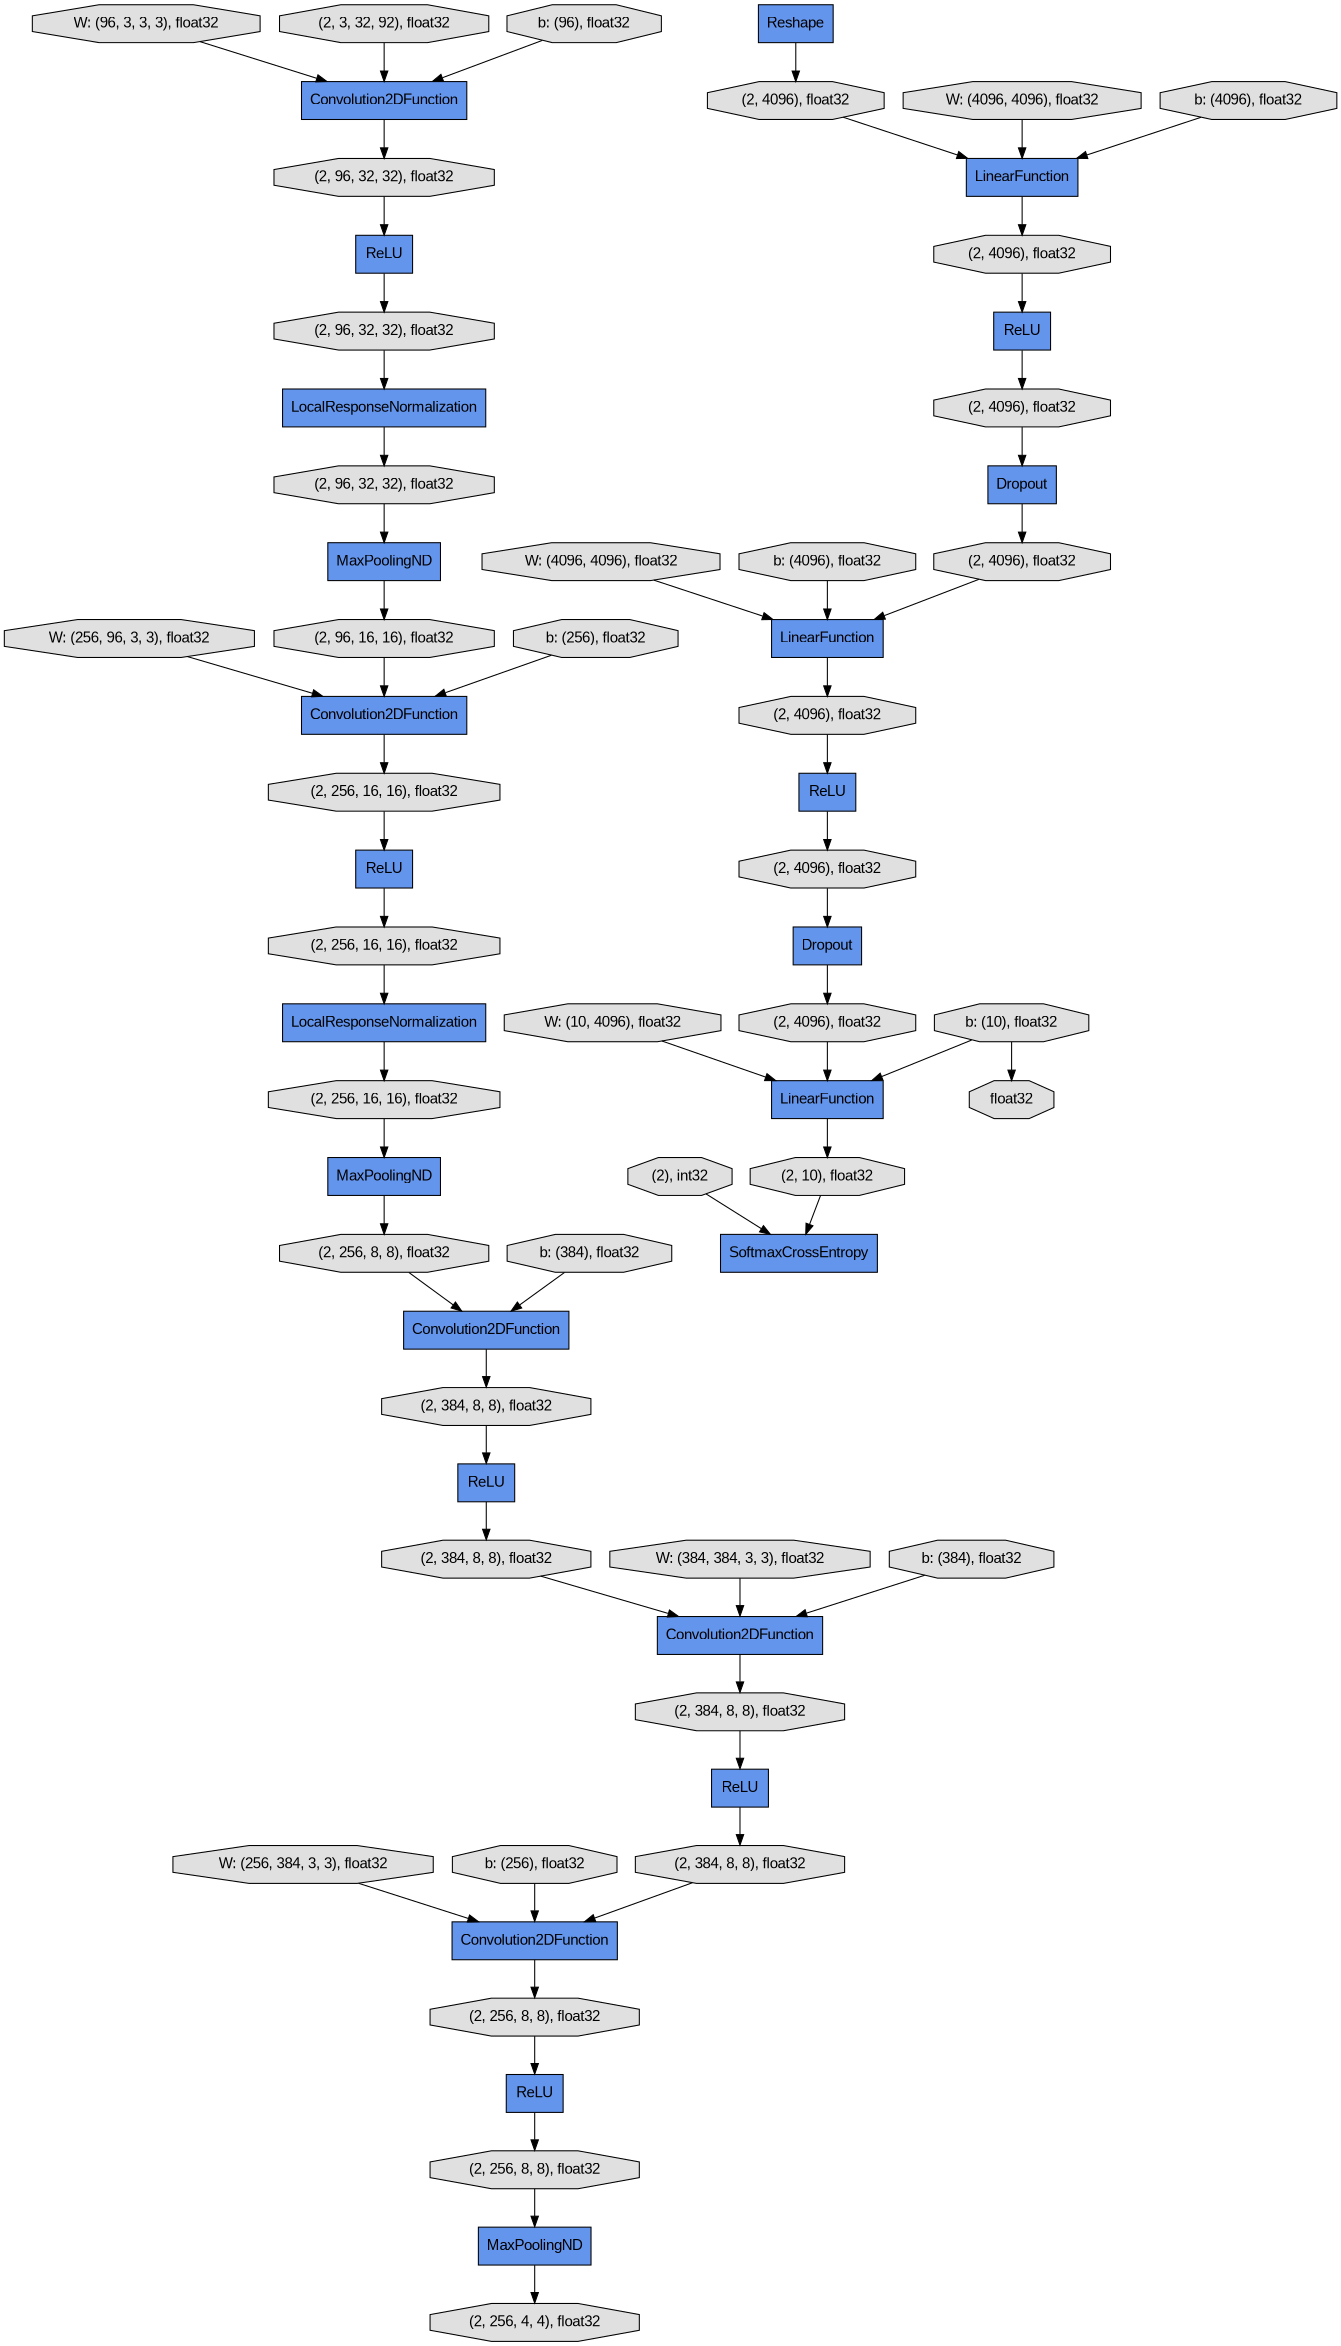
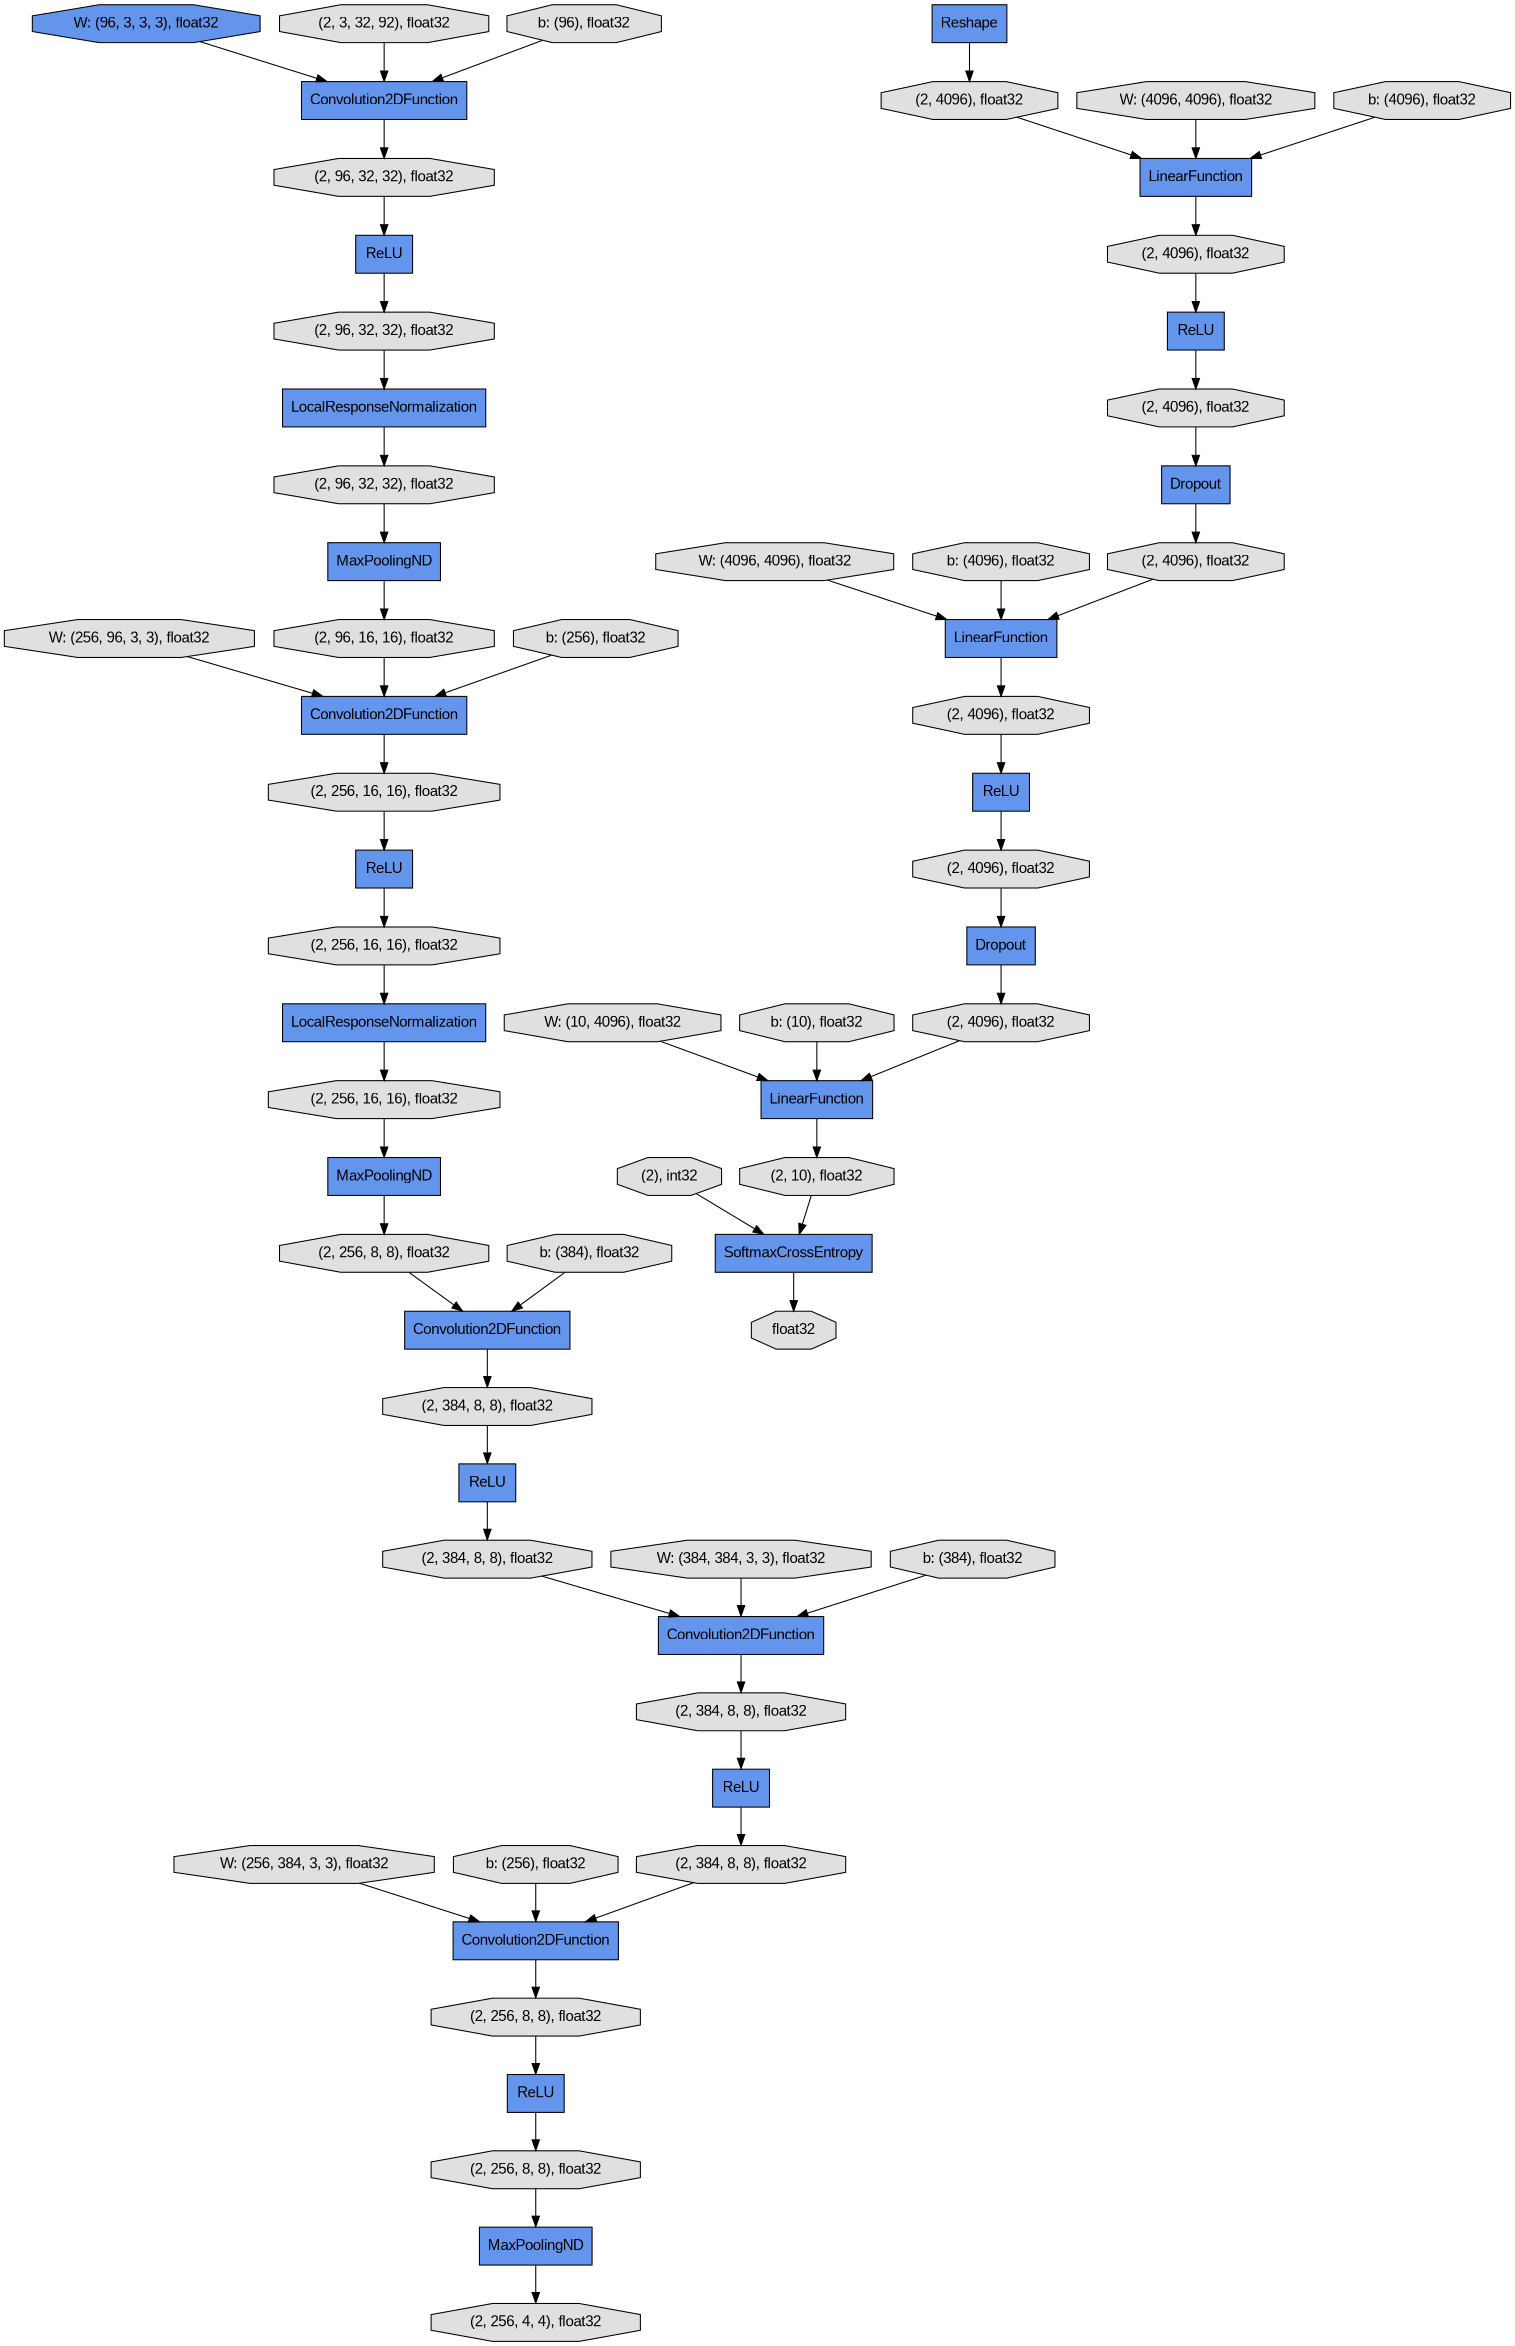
(146, 24) -> (146, 24)
(1012, 1056) -> (794, 1287)
